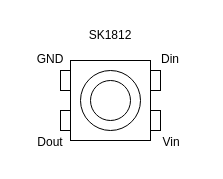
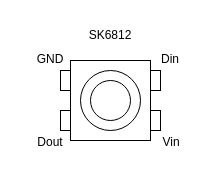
(111, 36) -> (111, 36)
